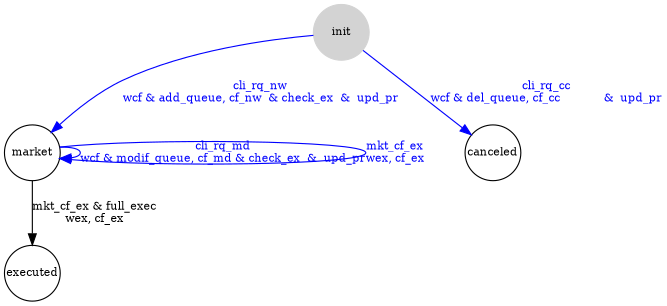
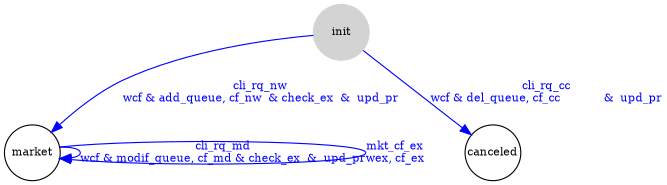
(32, 273) -> none
